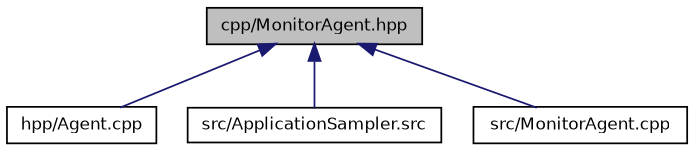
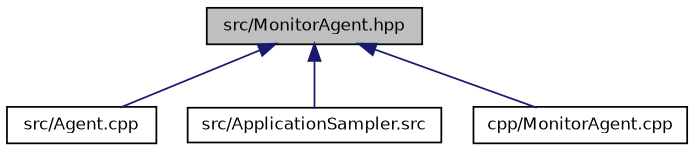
(314, 26) -> (314, 26)
(82, 125) -> (82, 125)
(580, 125) -> (580, 125)
